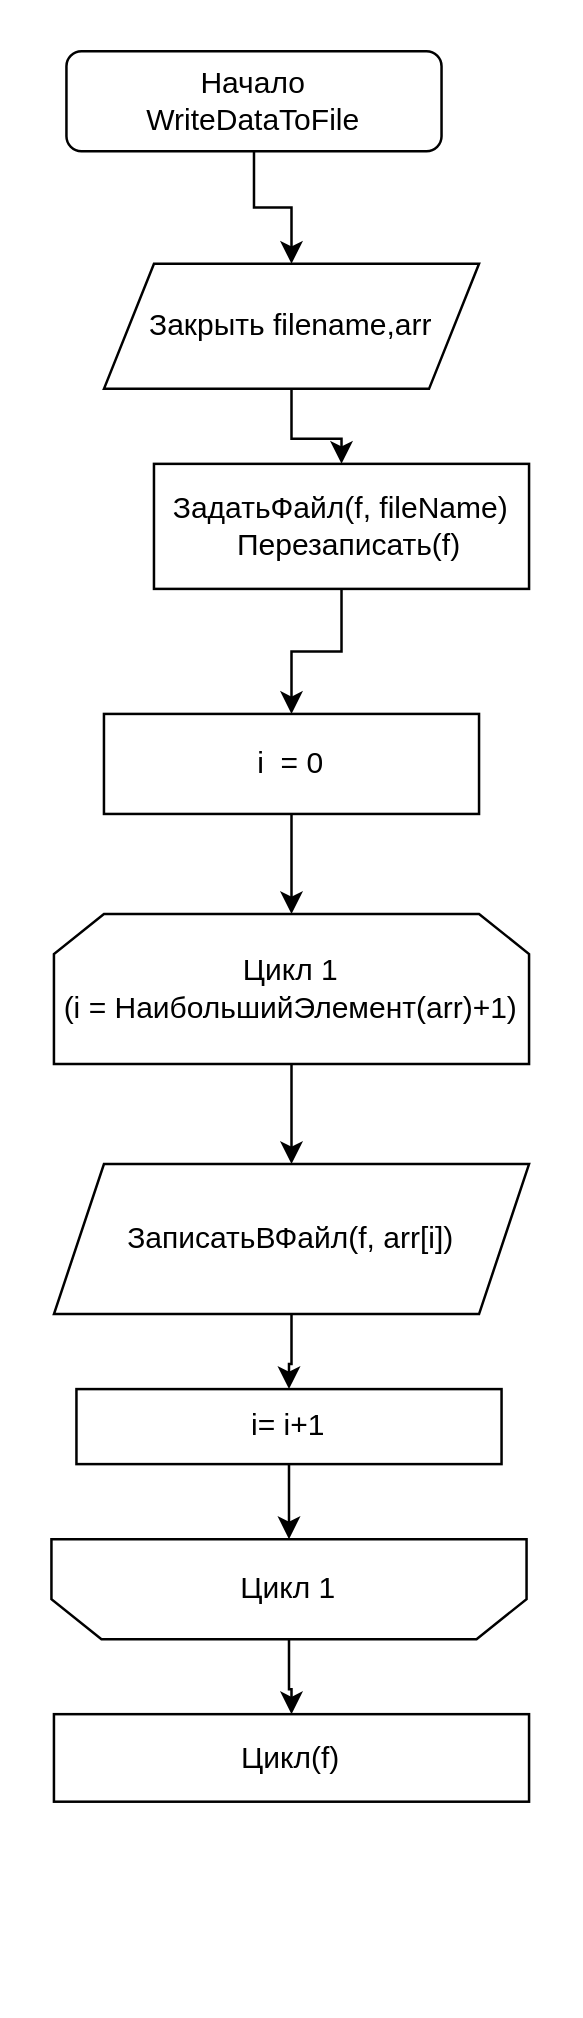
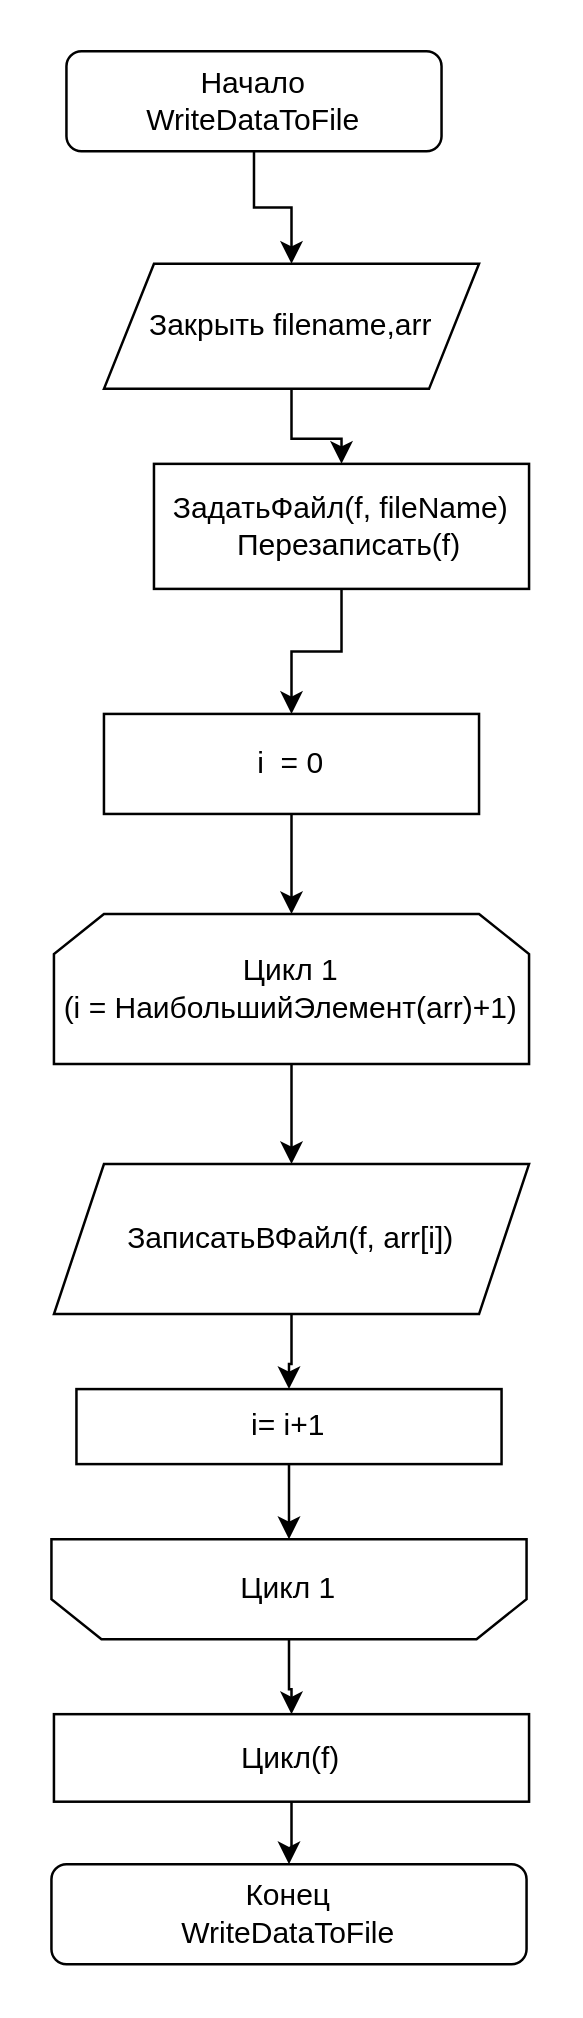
none -> (291, 1828)
none -> (289, 1914)
